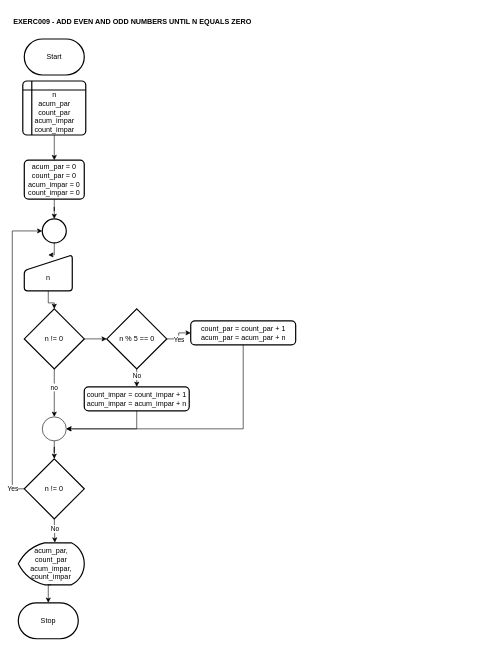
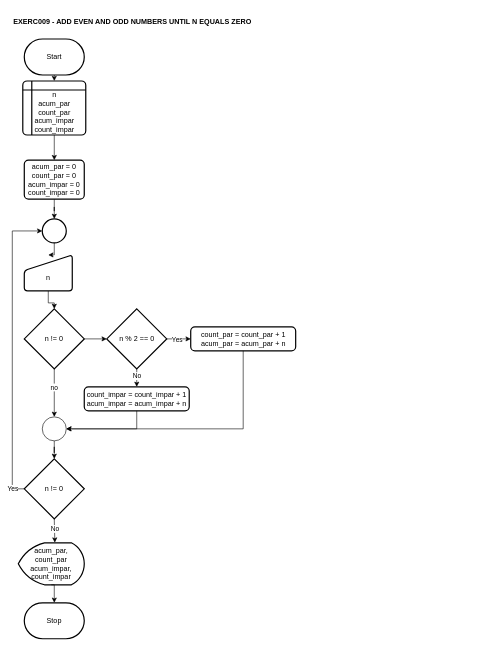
none -> (54, 76)
(243, 333) -> (243, 339)
(137, 339) -> (137, 339)
(48, 621) -> (54, 621)
